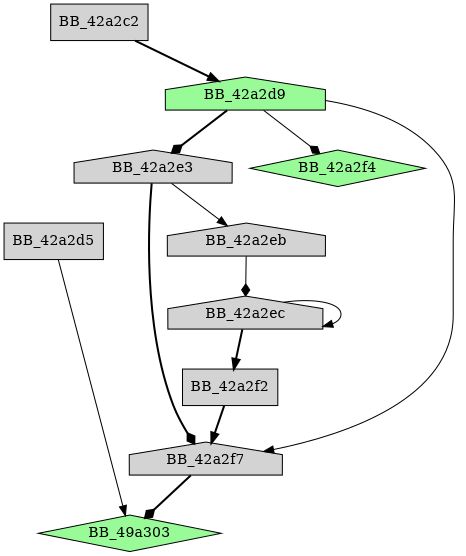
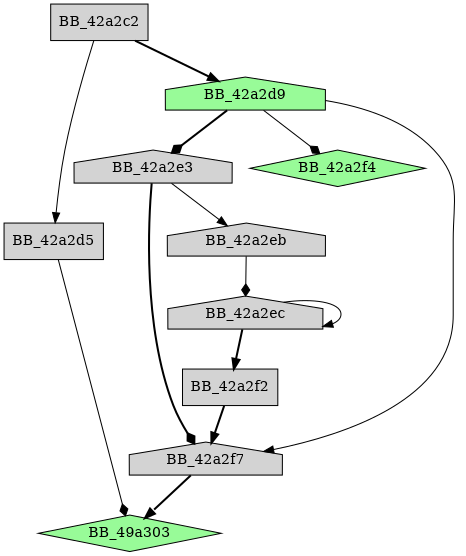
none -> (70, 126)
(91, 383) -> (91, 383)
(172, 492) -> (172, 492)
